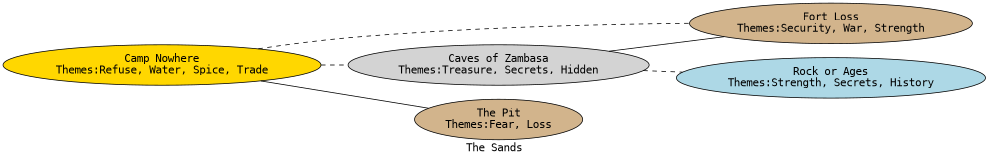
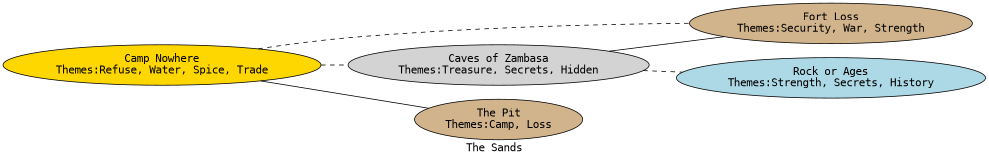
(499, 119) -> (499, 119)
